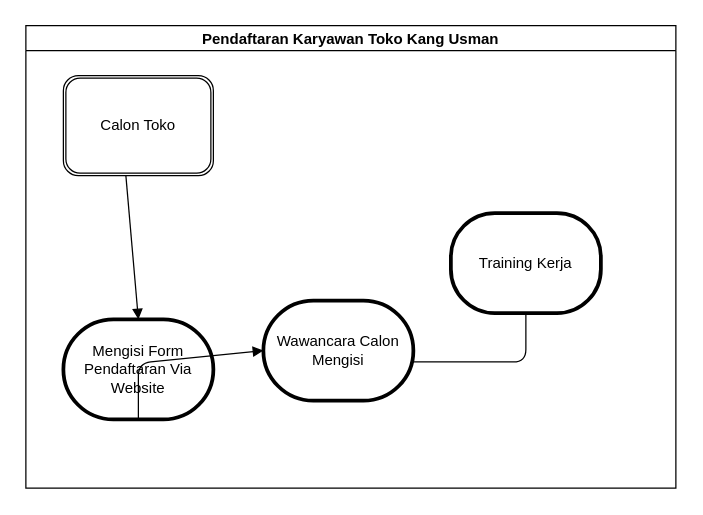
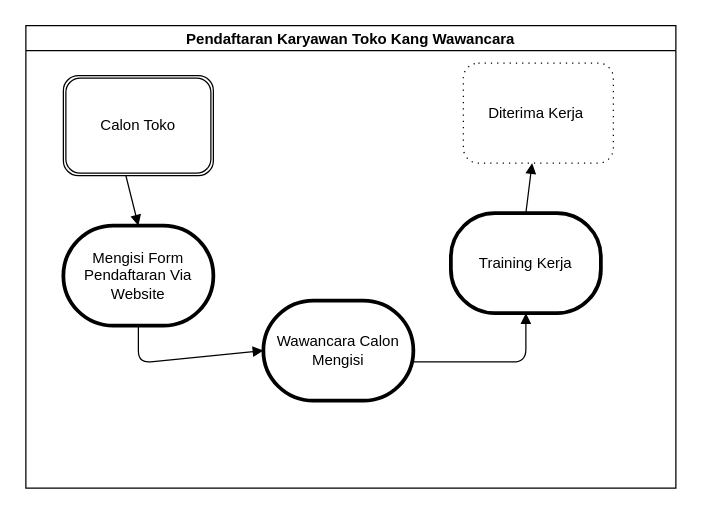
(350, 39) -> (350, 39)
none -> (538, 113)
none -> (528, 193)
(526, 320) -> (526, 324)
(138, 369) -> (138, 276)
